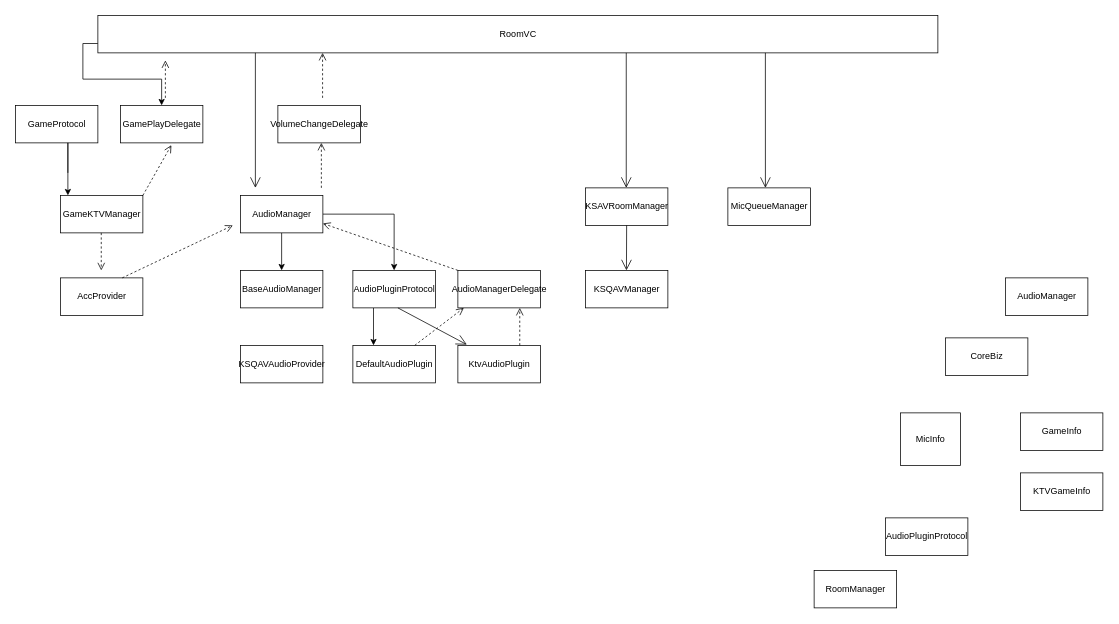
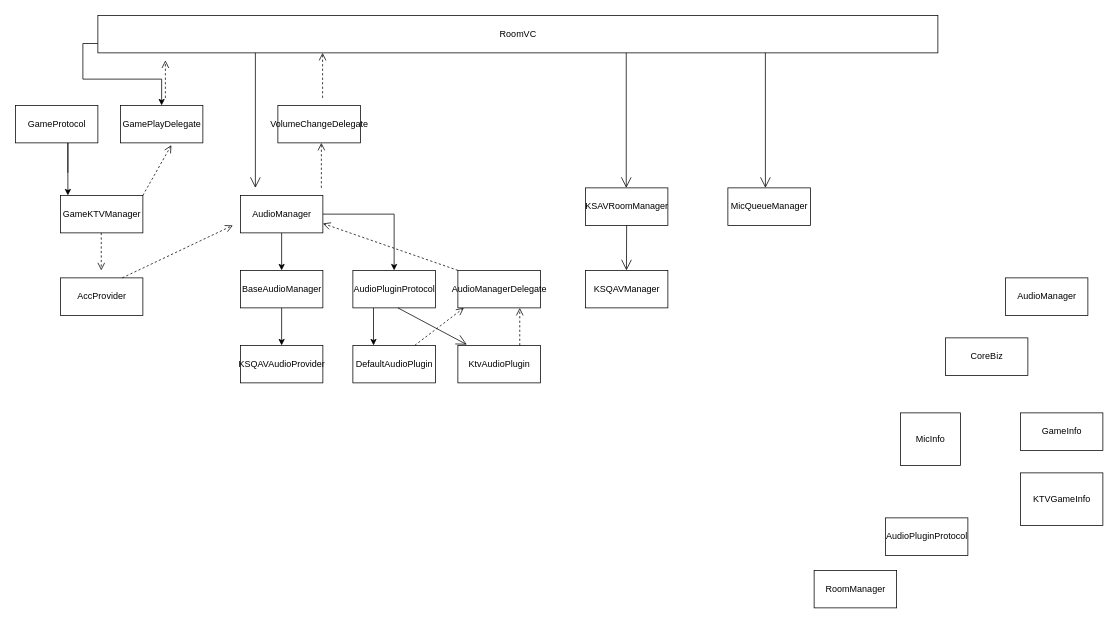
none -> (282, 324)
(1062, 492) -> (1062, 499)
